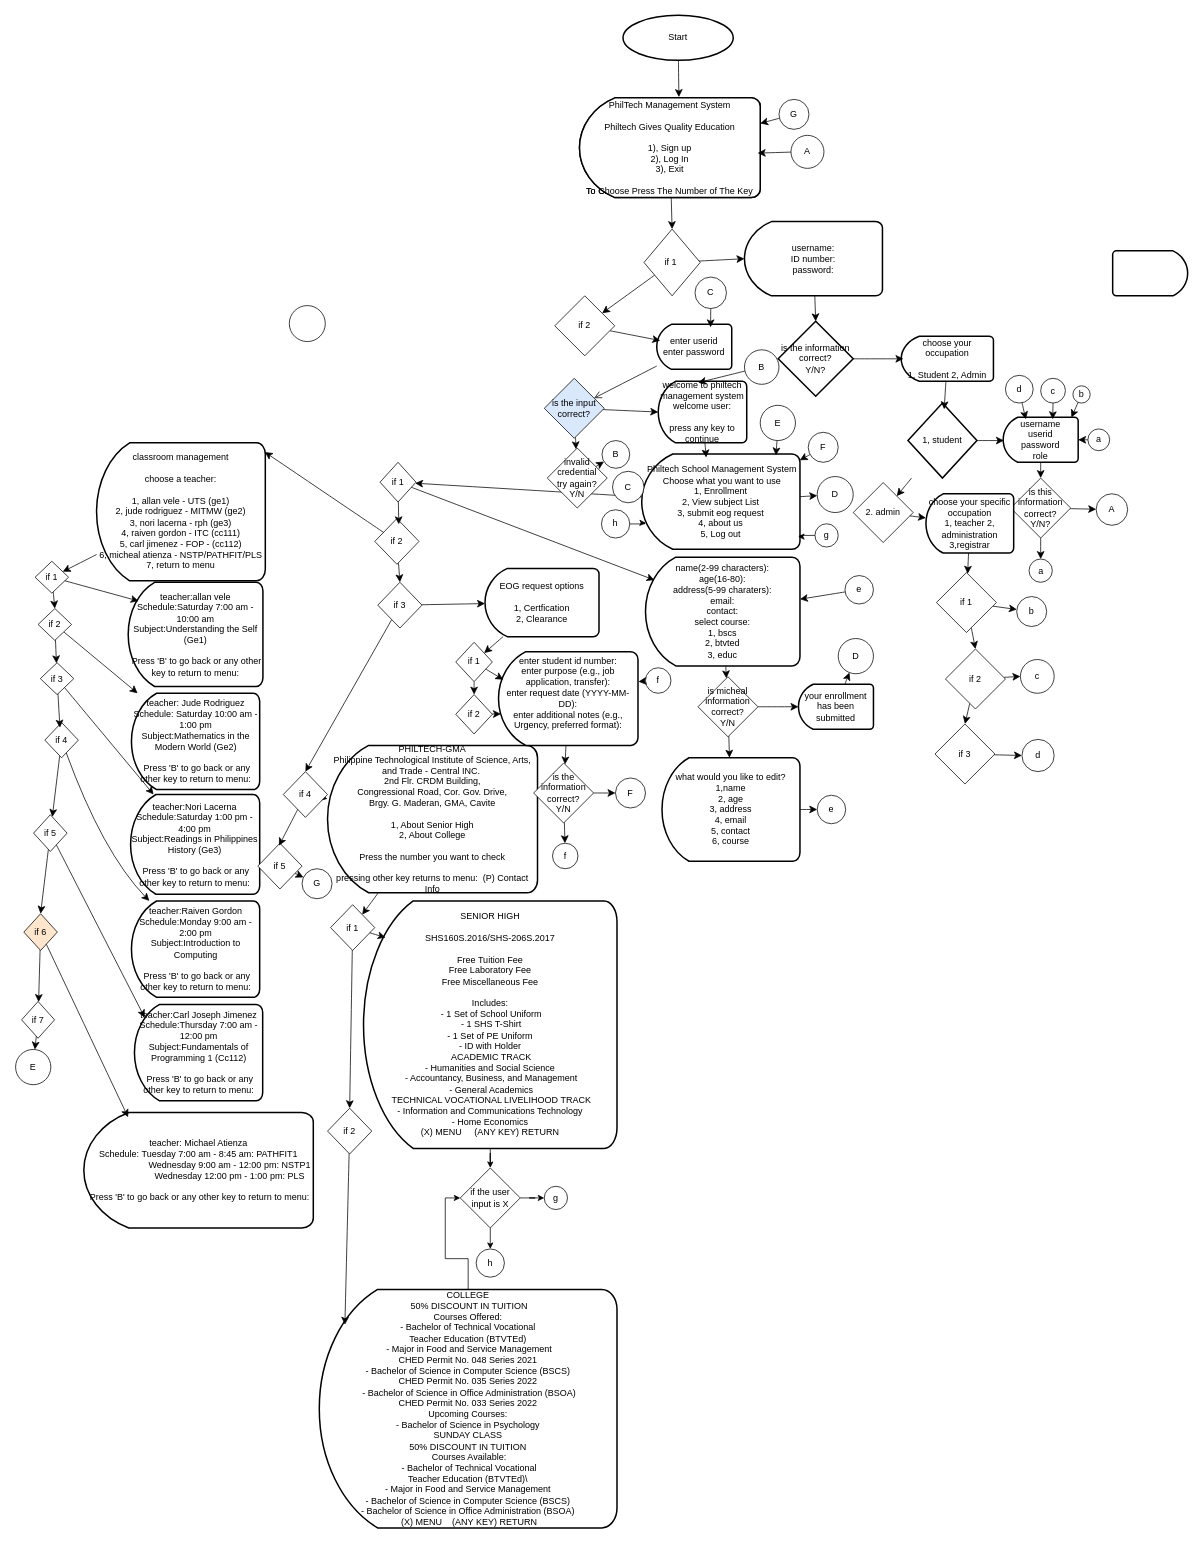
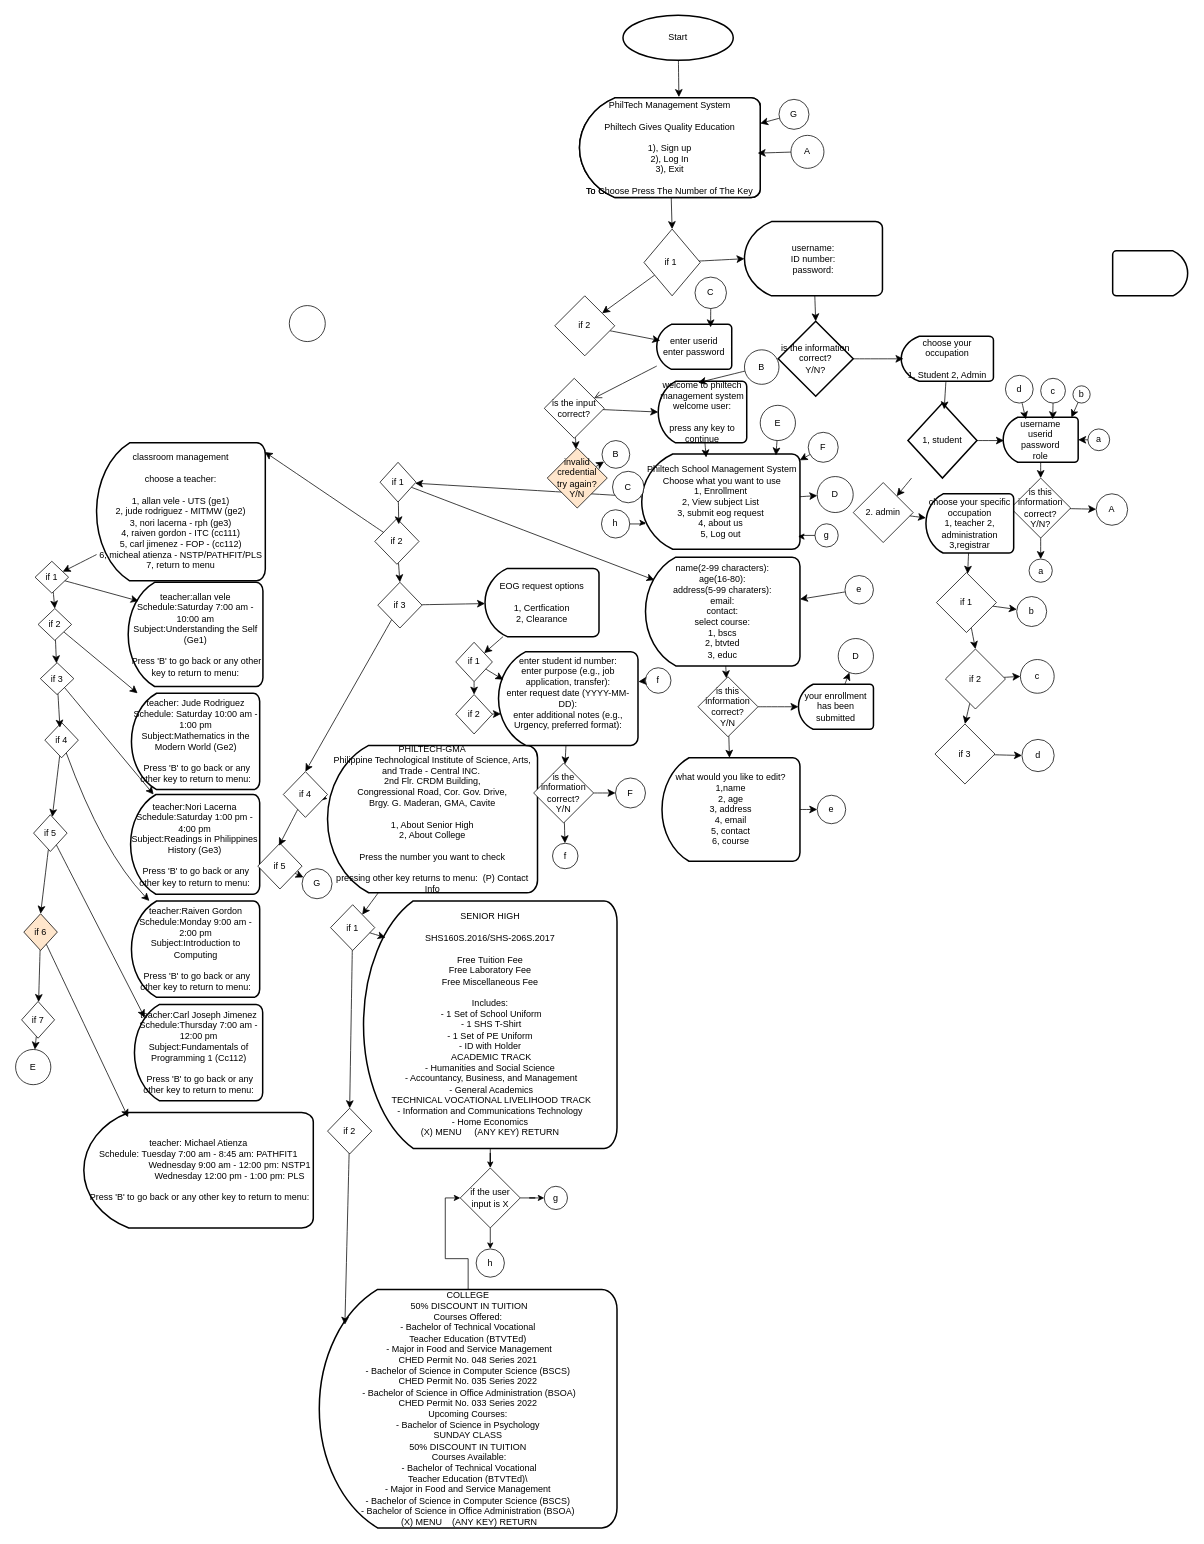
(574, 408) -> (574, 408)
(577, 478) -> (577, 478)
(728, 707) -> (728, 707)
